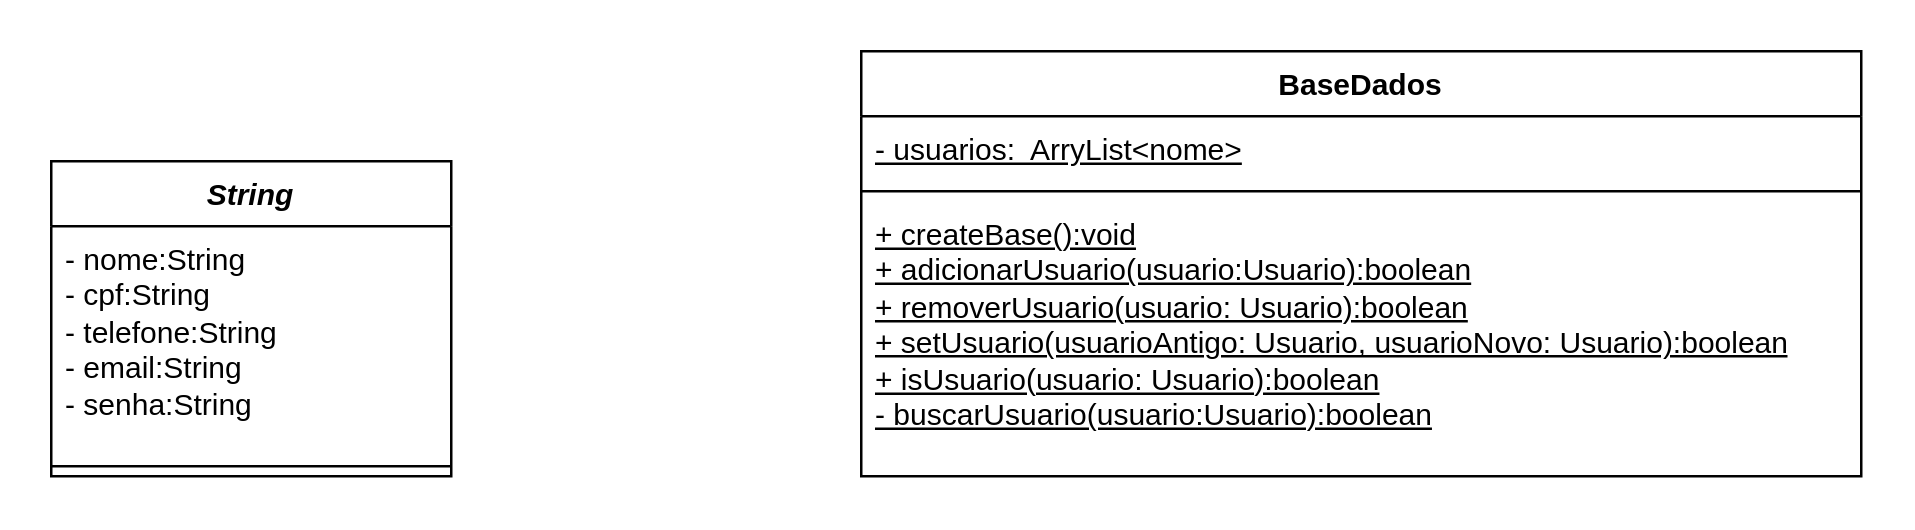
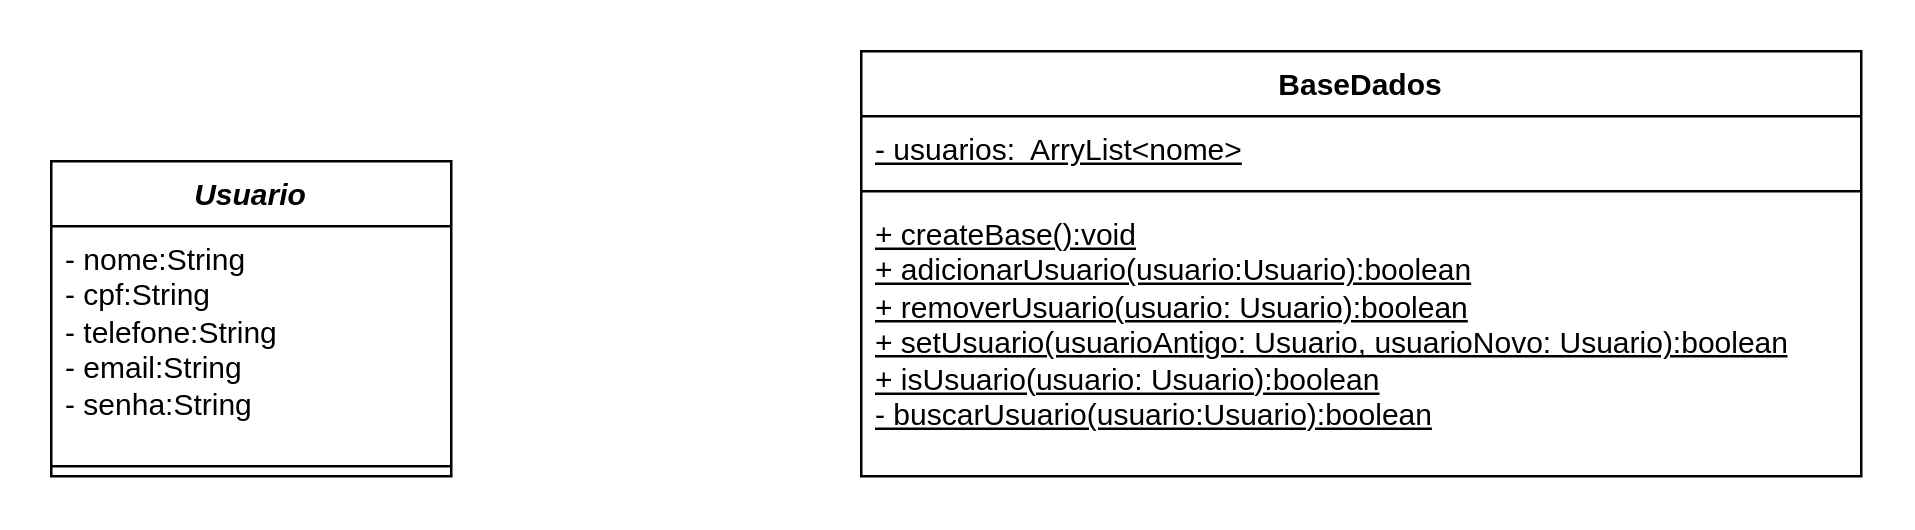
(251, 197) -> (251, 197)
